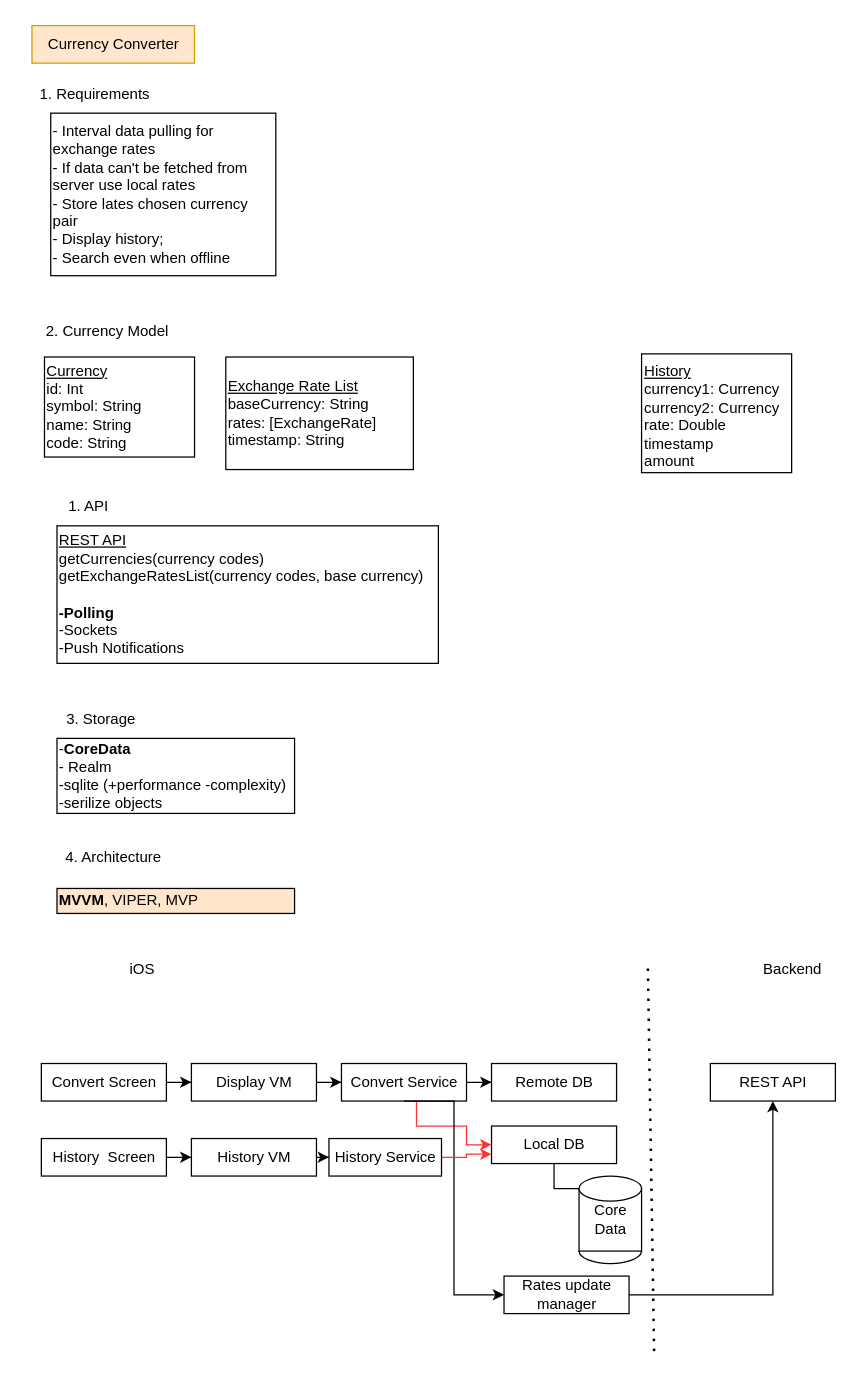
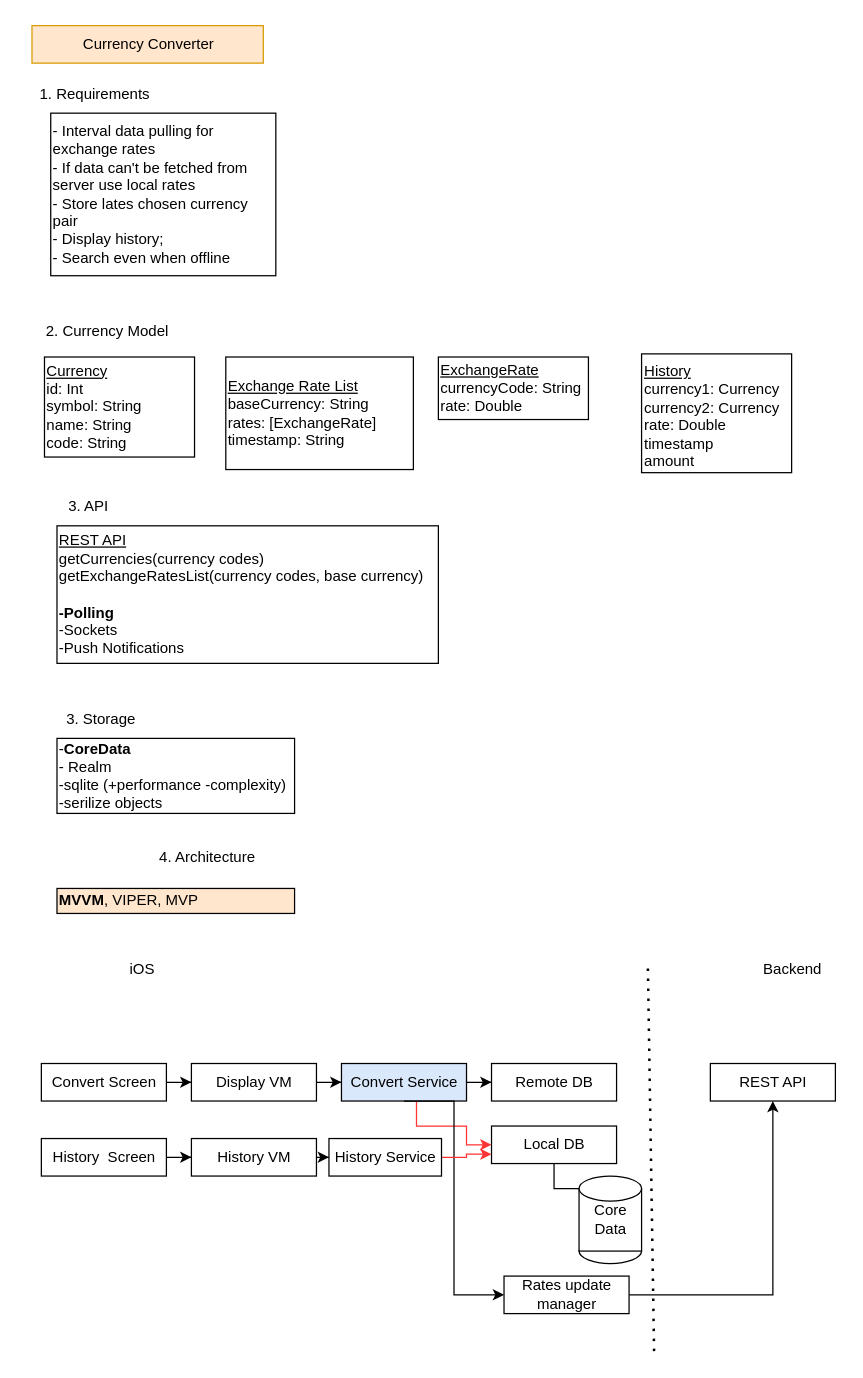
(113, 44) -> (148, 44)
none -> (513, 388)
(89, 507) -> (89, 507)
(113, 857) -> (207, 857)
(404, 1082) -> (404, 1082)
